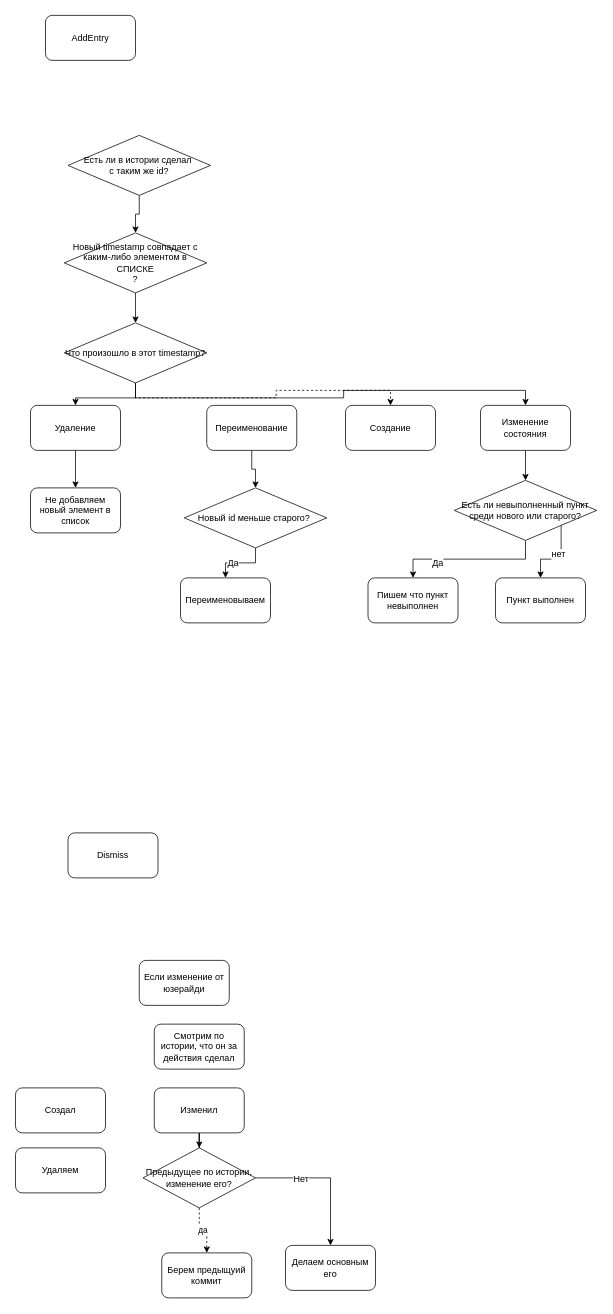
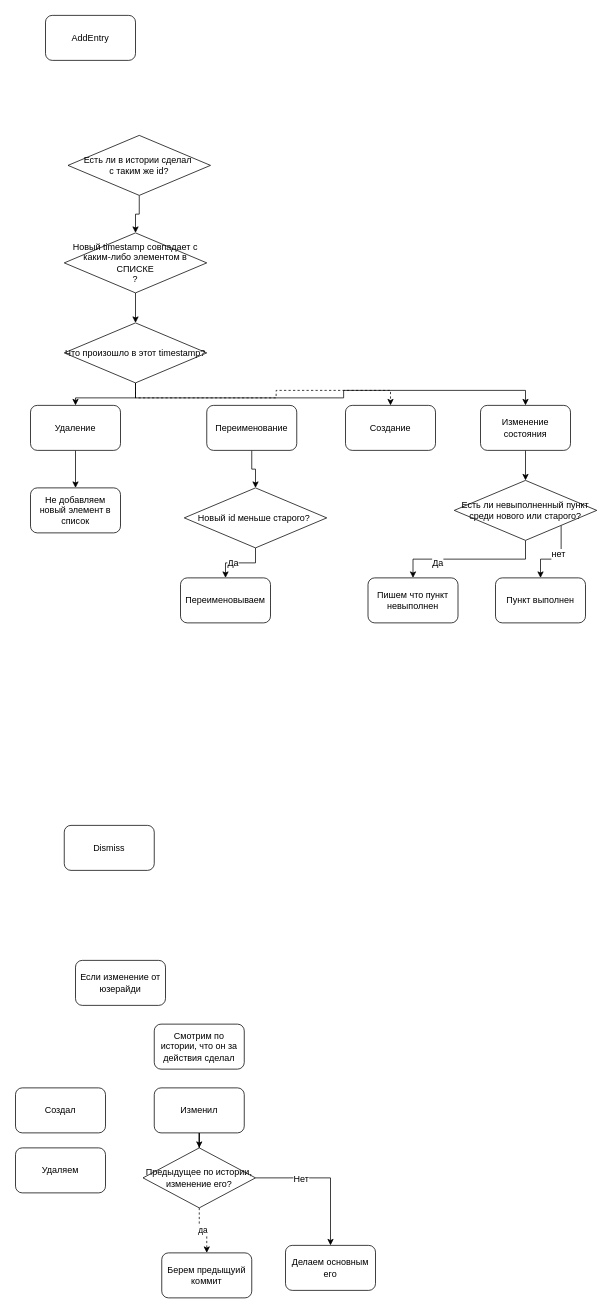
(113, 855) -> (109, 848)
(184, 983) -> (120, 983)
